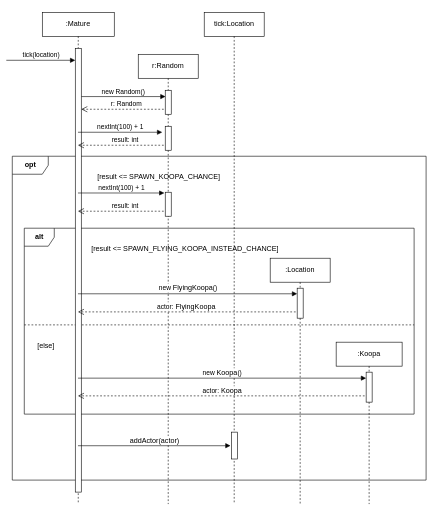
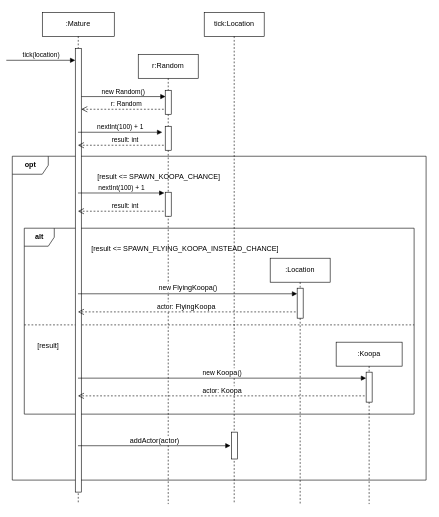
(48, 346) -> (52, 346)
